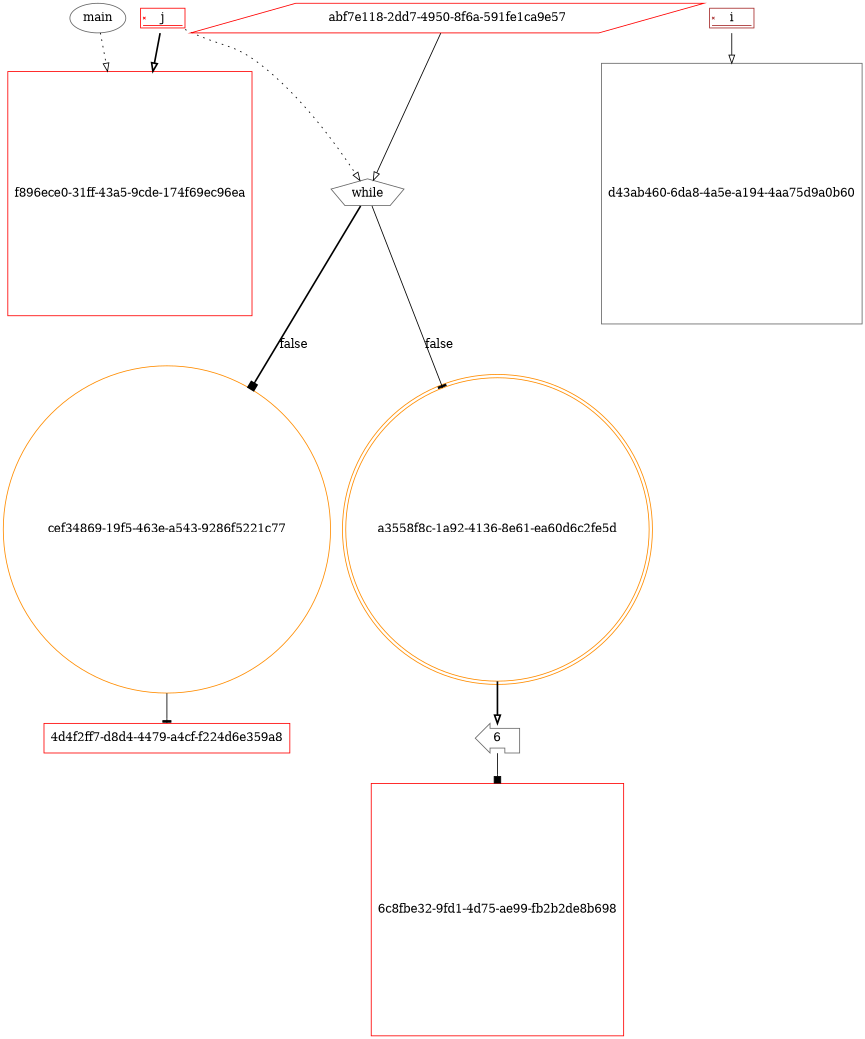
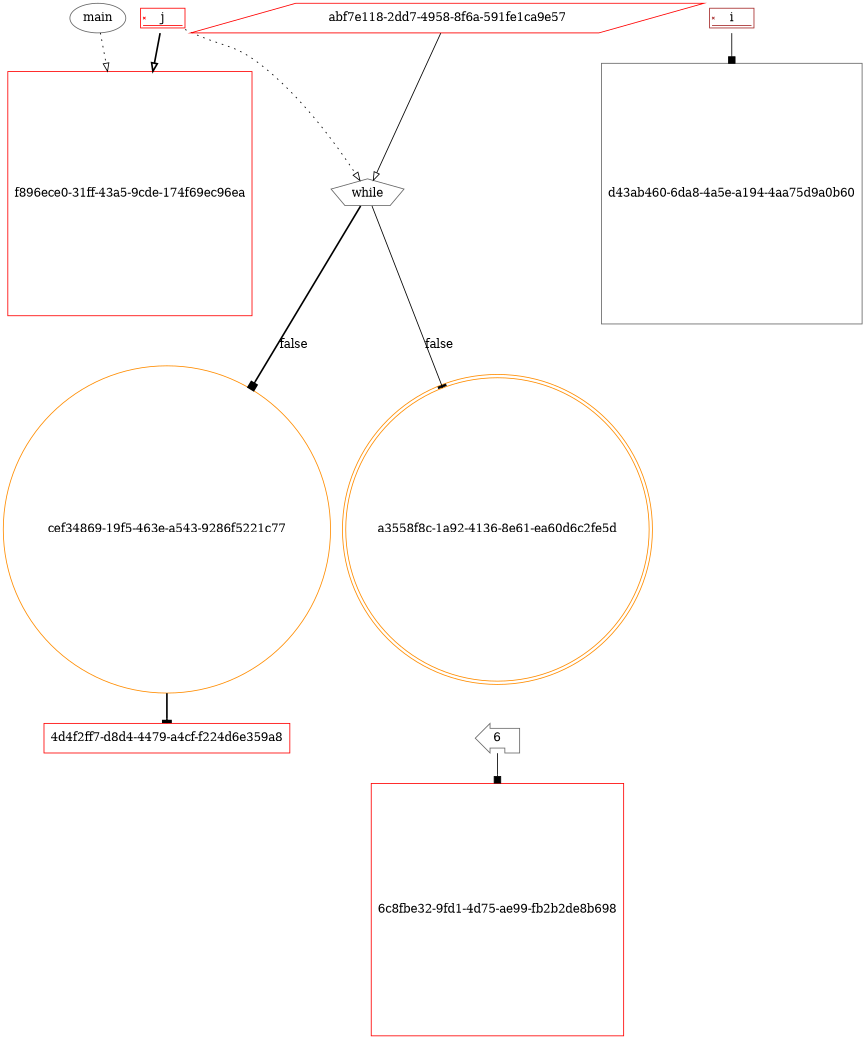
(447, 18) -> (447, 18)
(732, 44) -> (732, 44)
(497, 698) -> none
(167, 706) -> (167, 706)
